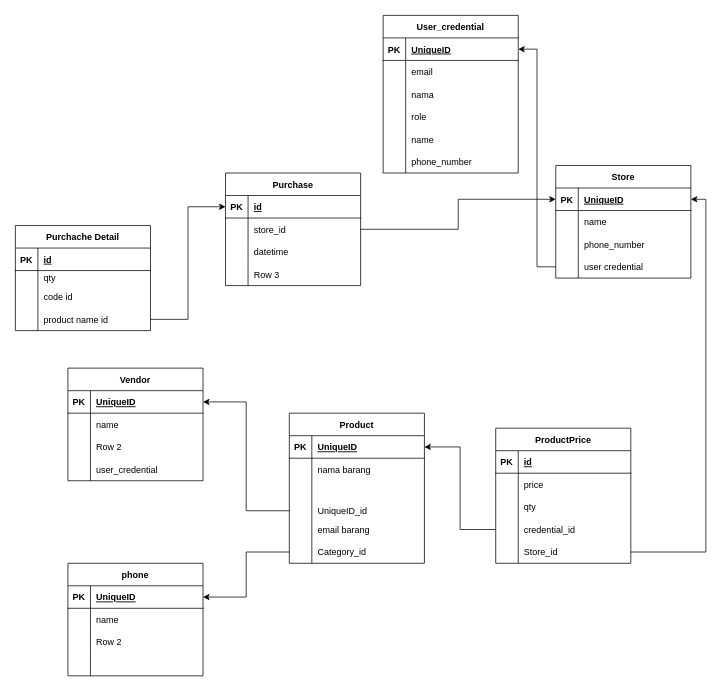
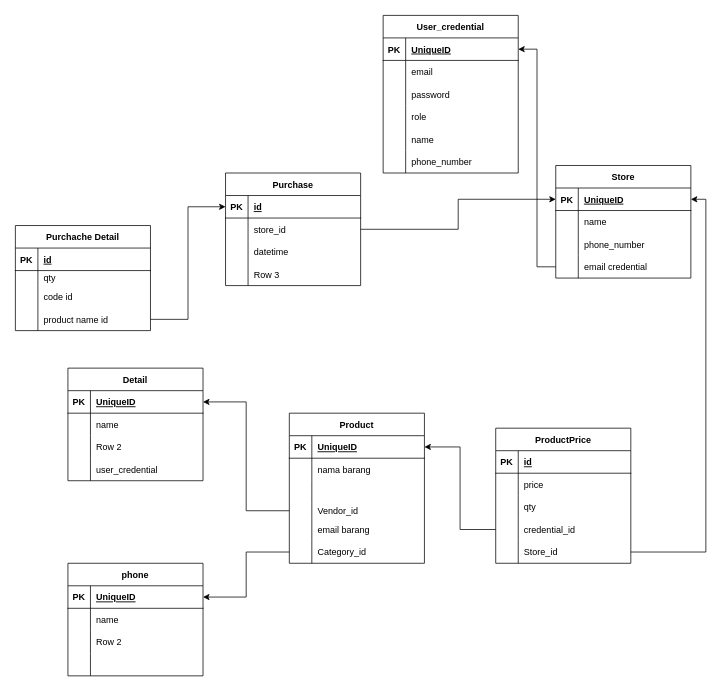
(421, 95) -> (431, 95)
(618, 267) -> (618, 267)
(135, 380) -> (135, 380)
(343, 511) -> (339, 511)
